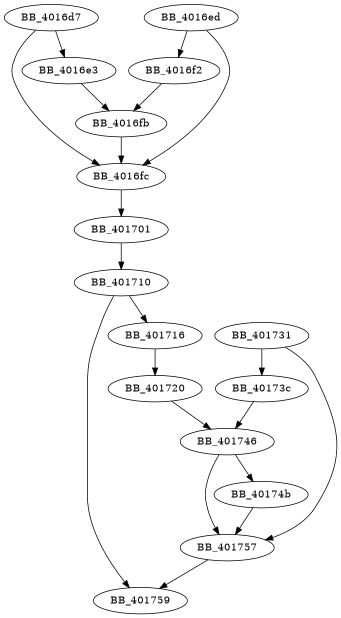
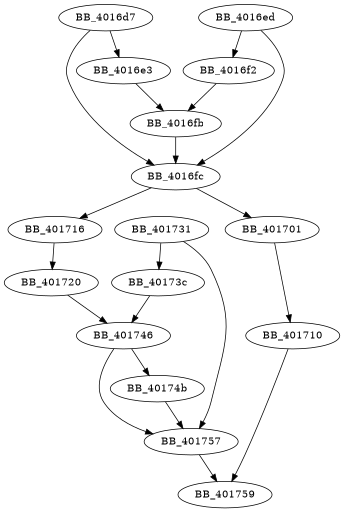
(136, 306) -> (119, 202)
